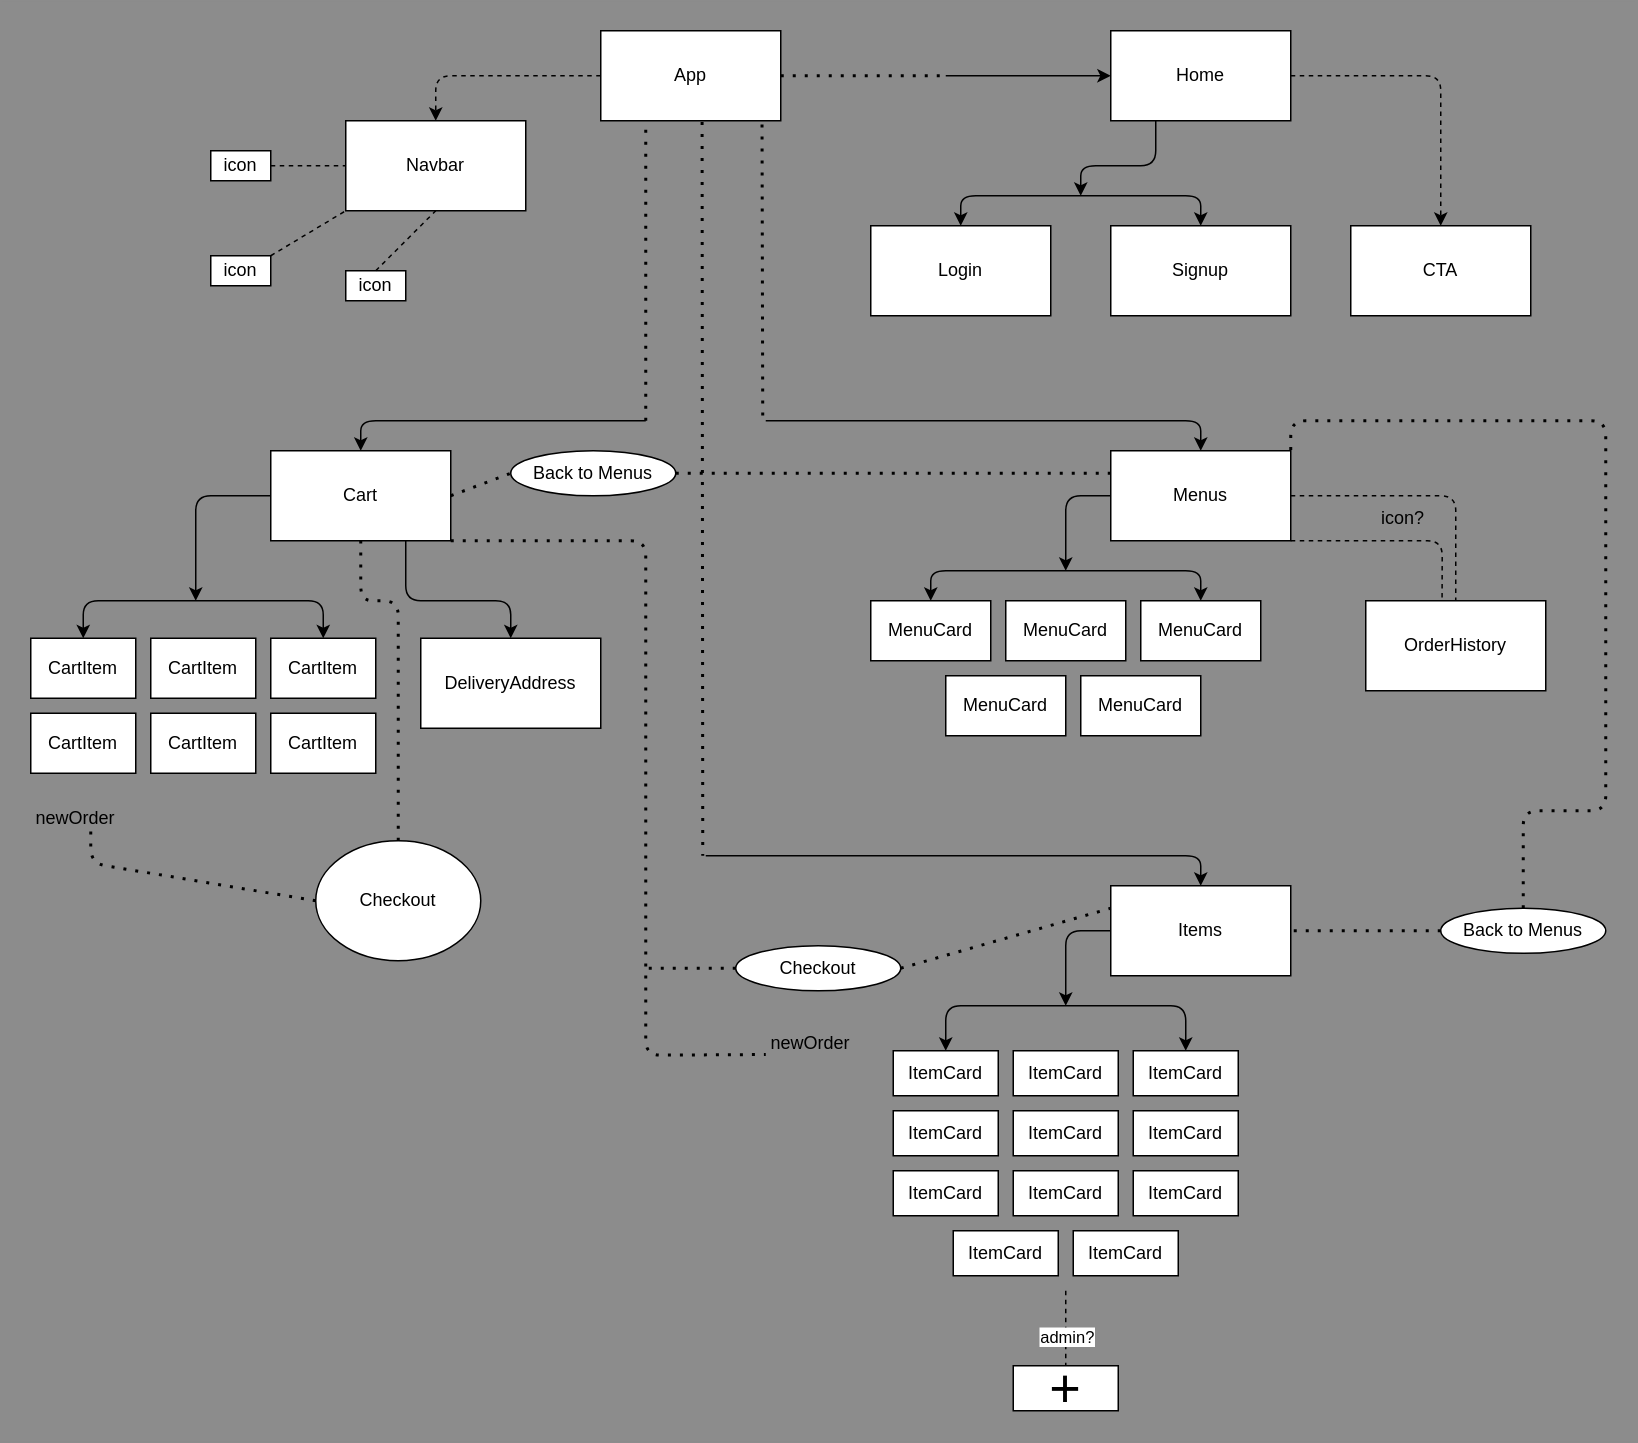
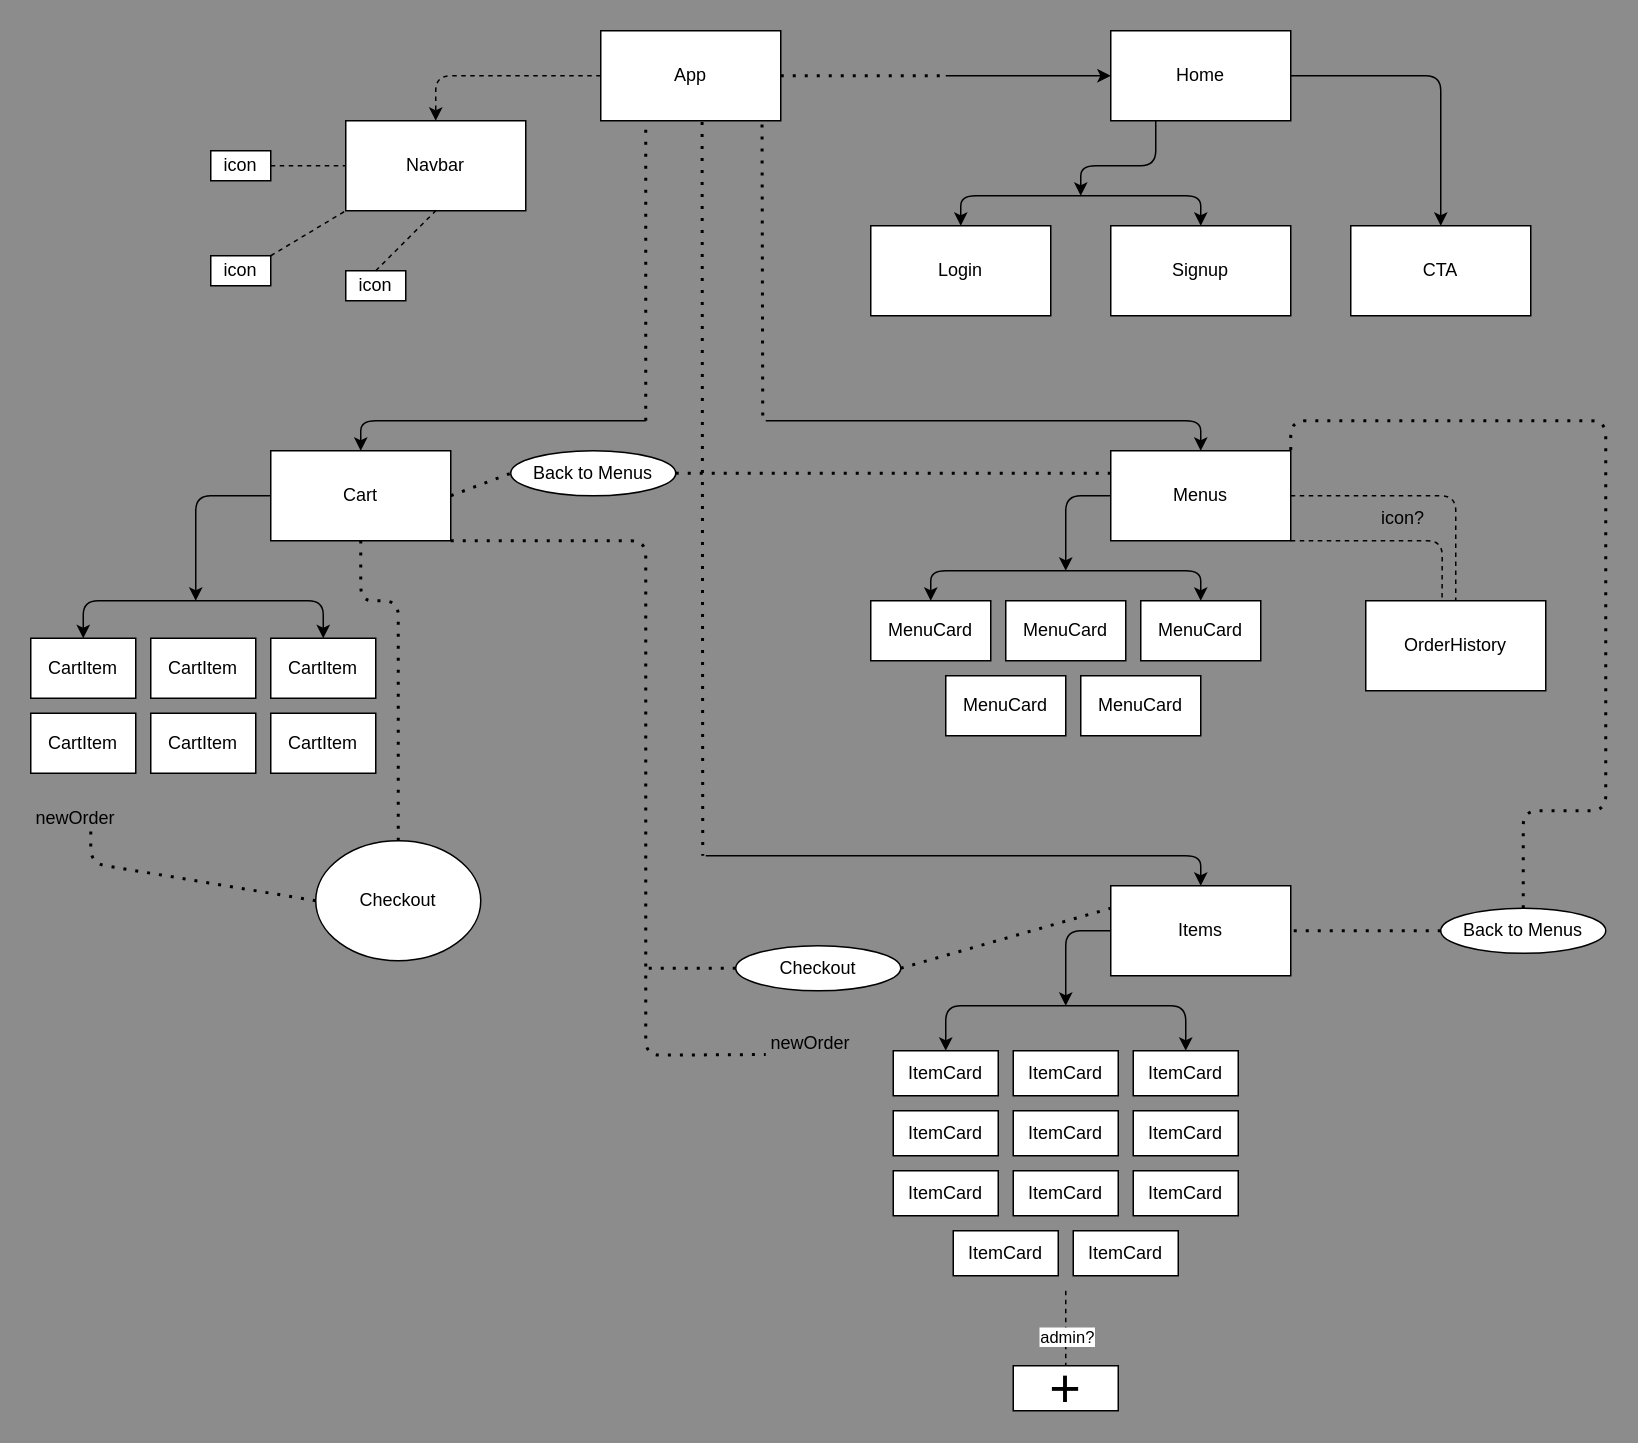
(1430, 76) -> (1430, 76)
(442, 601) -> none
(511, 683) -> none
